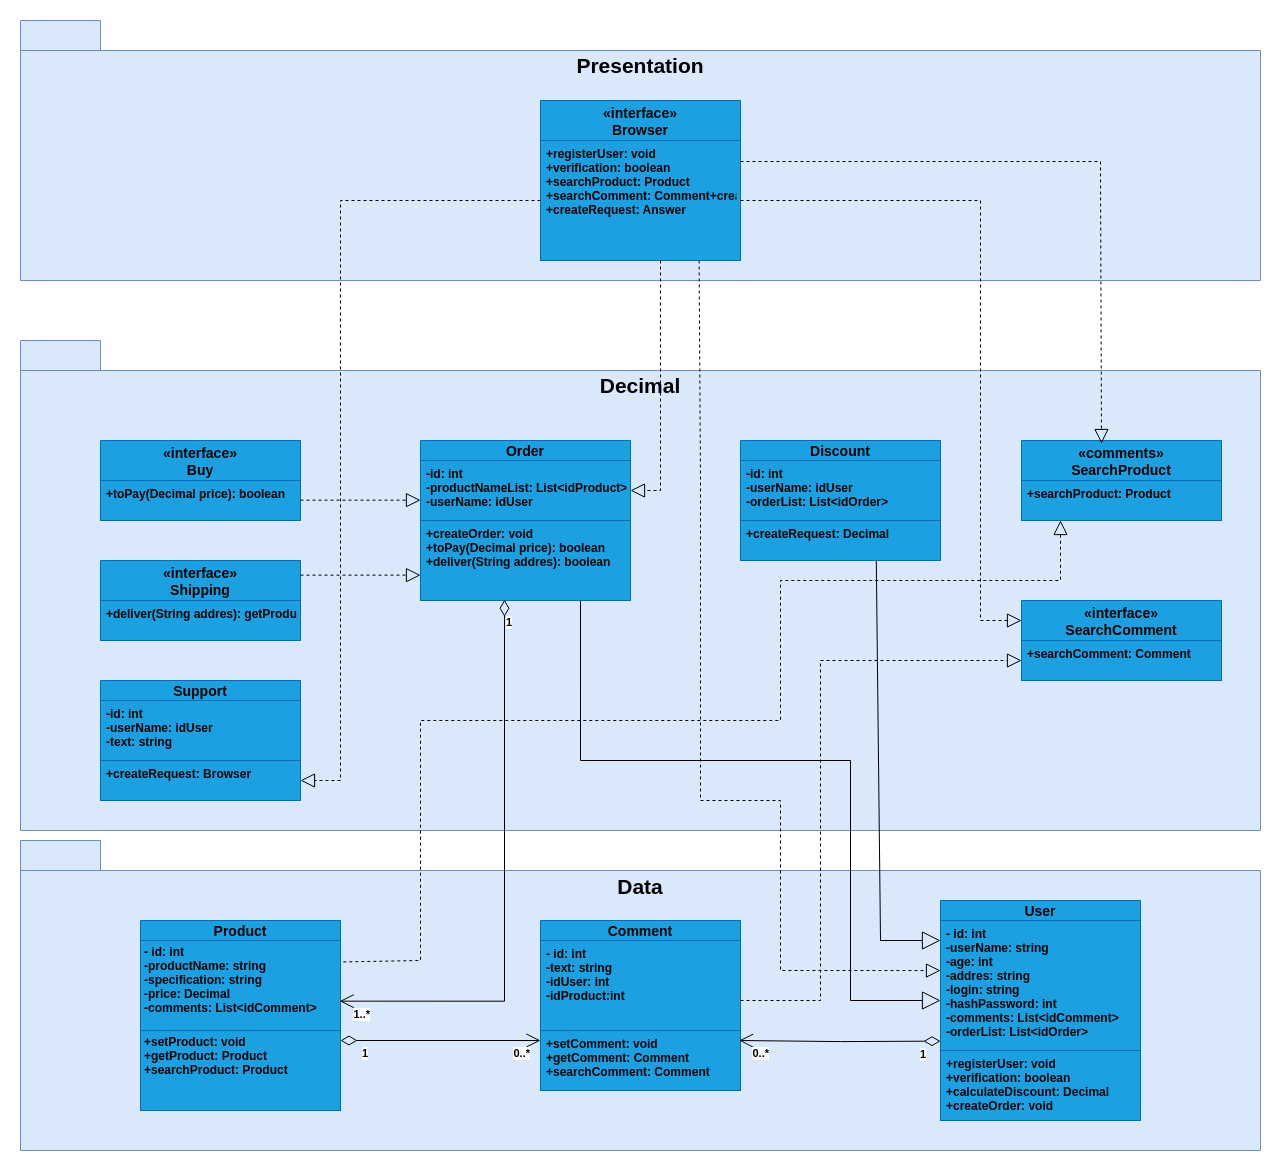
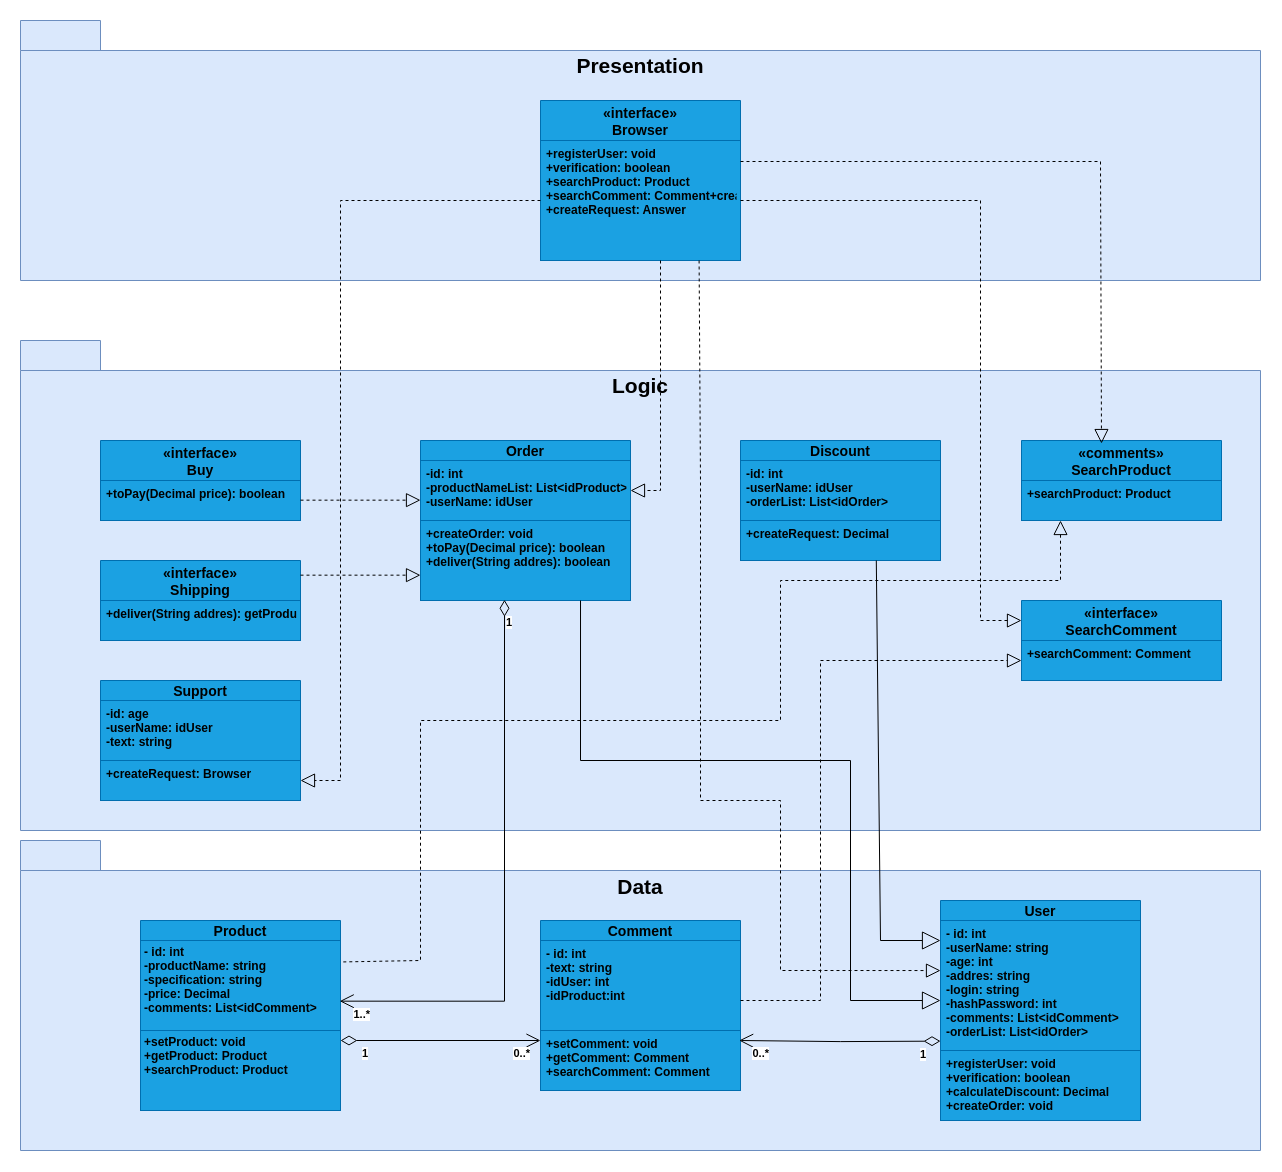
(641, 365) -> (641, 365)
(127, 714) -> (128, 714)
